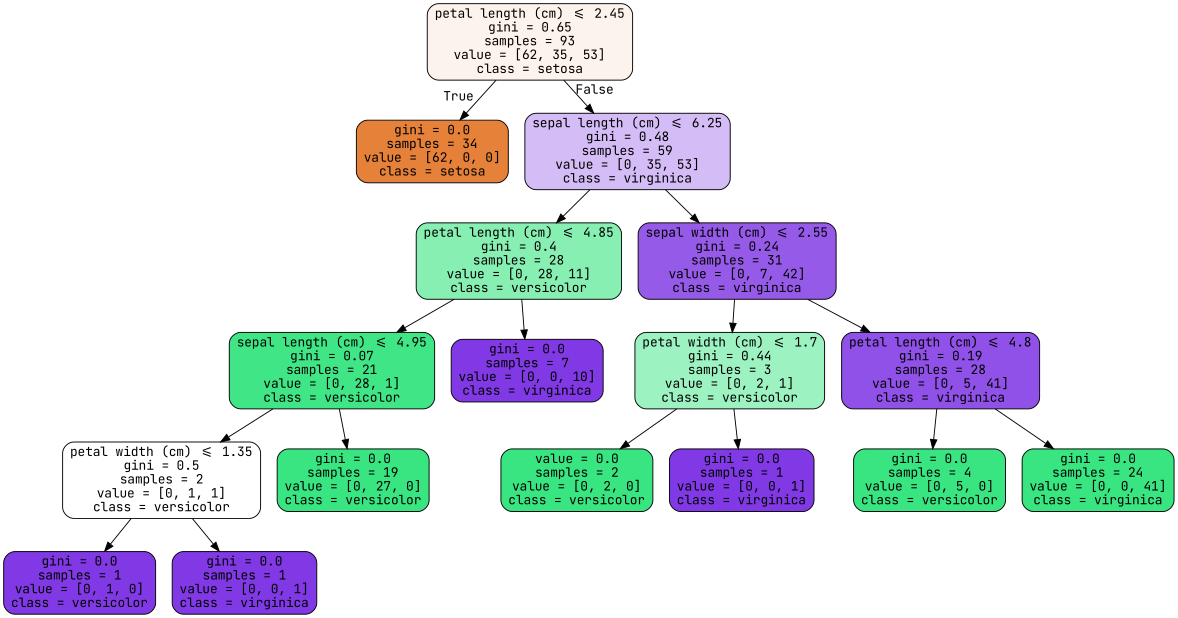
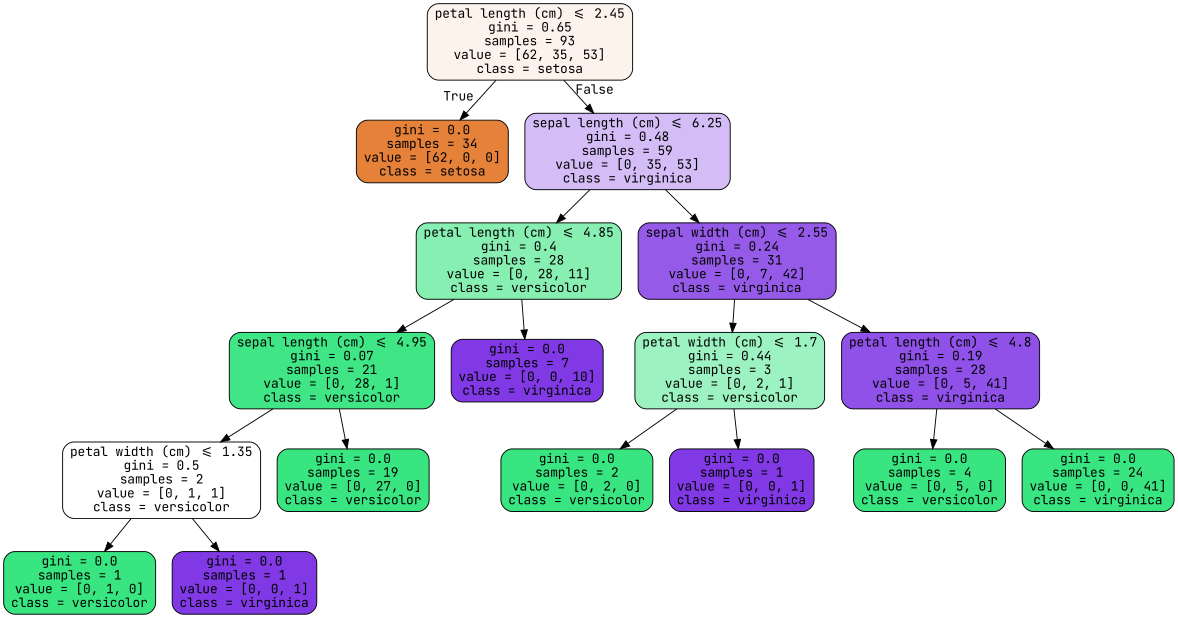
(577, 480) -> (577, 480)
(80, 583) -> (80, 583)
